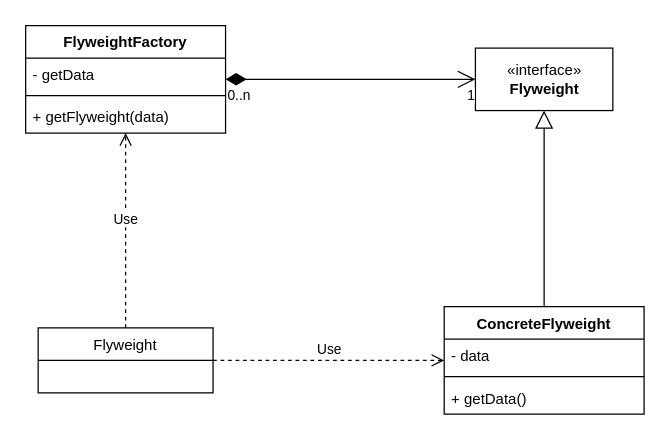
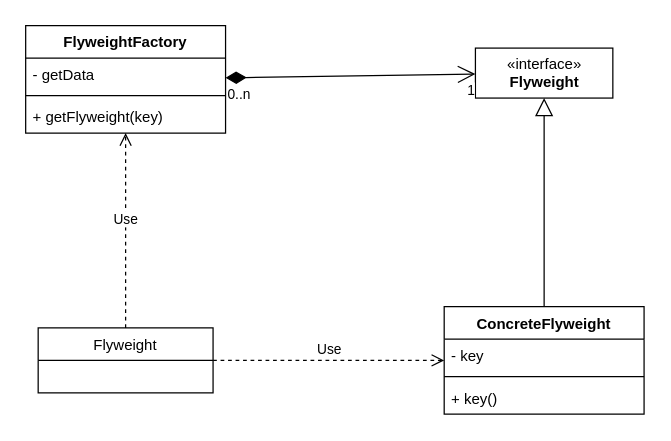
(544, 79) -> (544, 73)
(111, 118) -> (106, 118)
(475, 356) -> (470, 356)
(496, 399) -> (479, 399)
